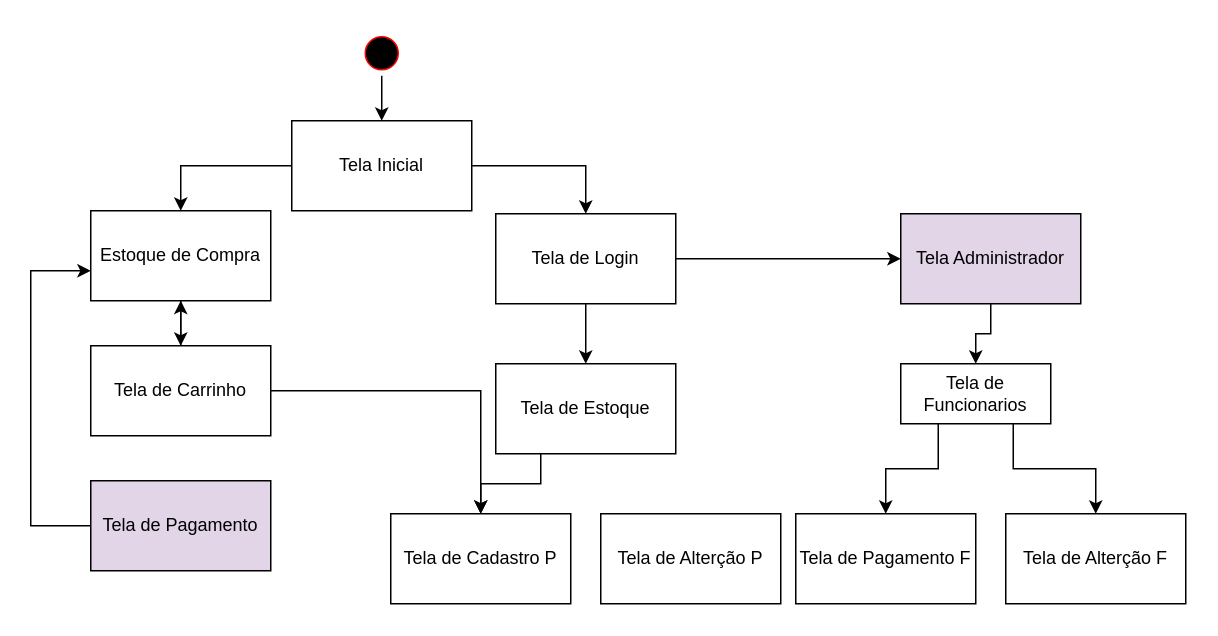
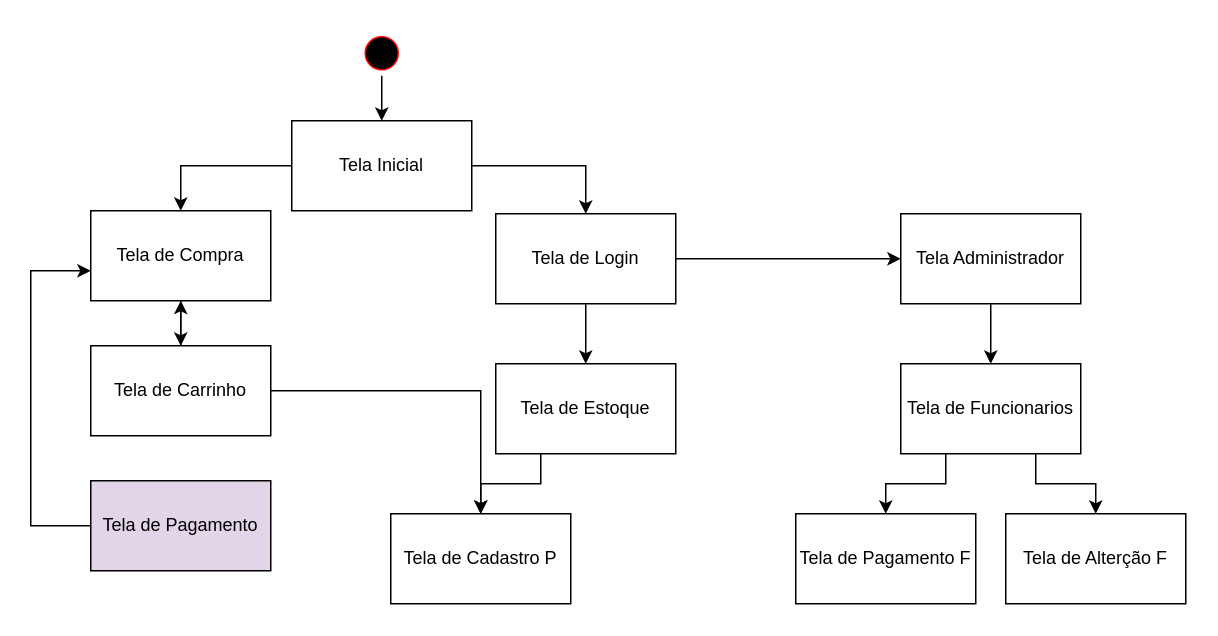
(181, 256) -> (181, 256)
(991, 259) -> (991, 259)
(976, 394) -> (991, 409)
(691, 559) -> none
